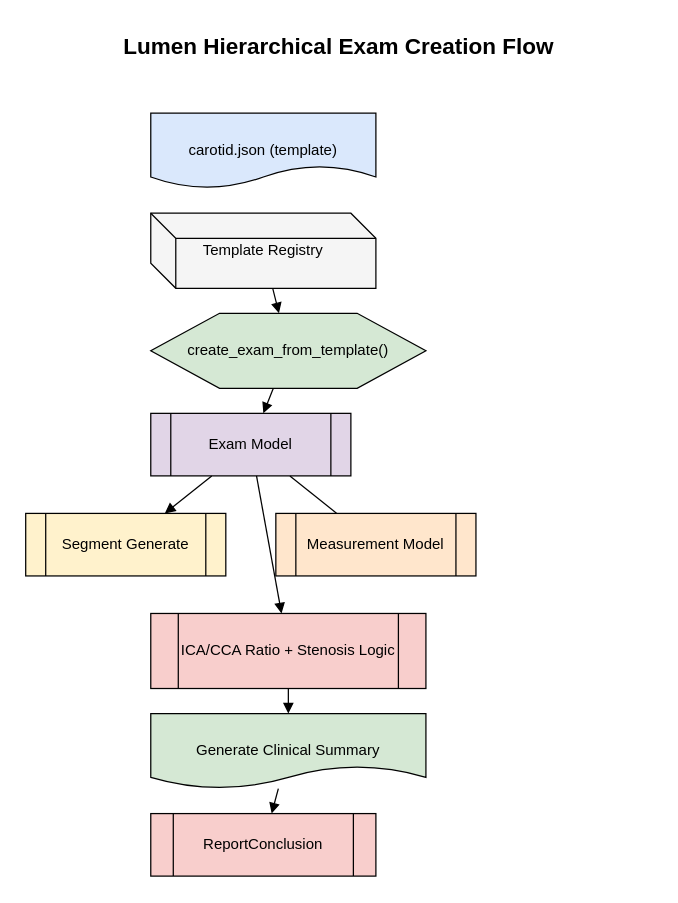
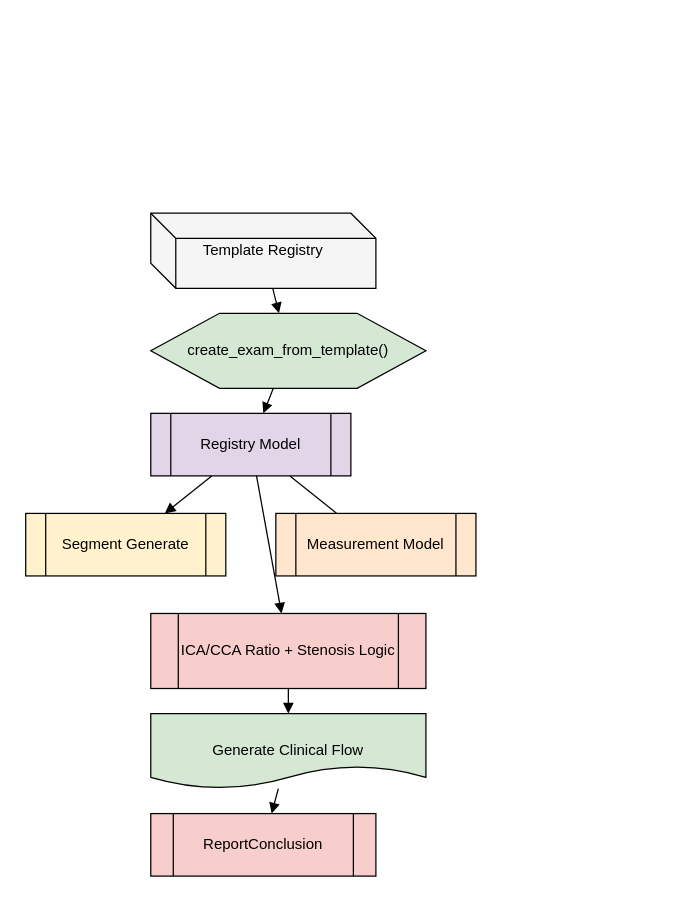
(338, 51) -> none
(263, 151) -> none
(251, 444) -> (251, 444)
(288, 751) -> (288, 751)
